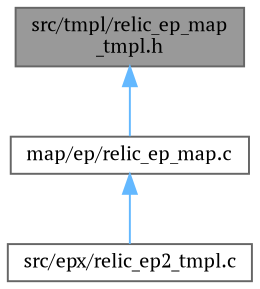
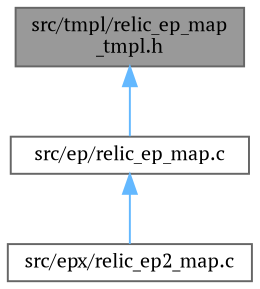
(130, 155) -> (130, 155)
(130, 263) -> (130, 263)
